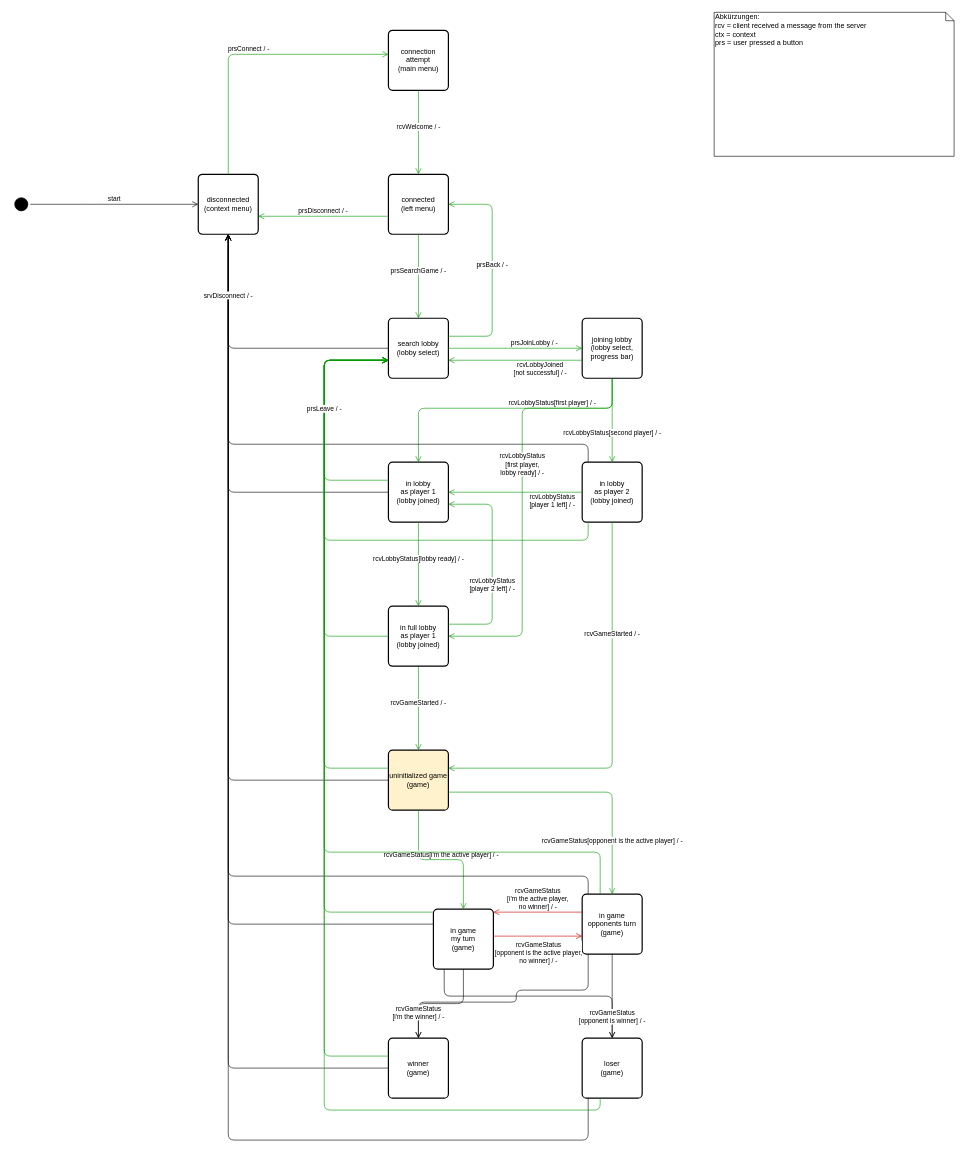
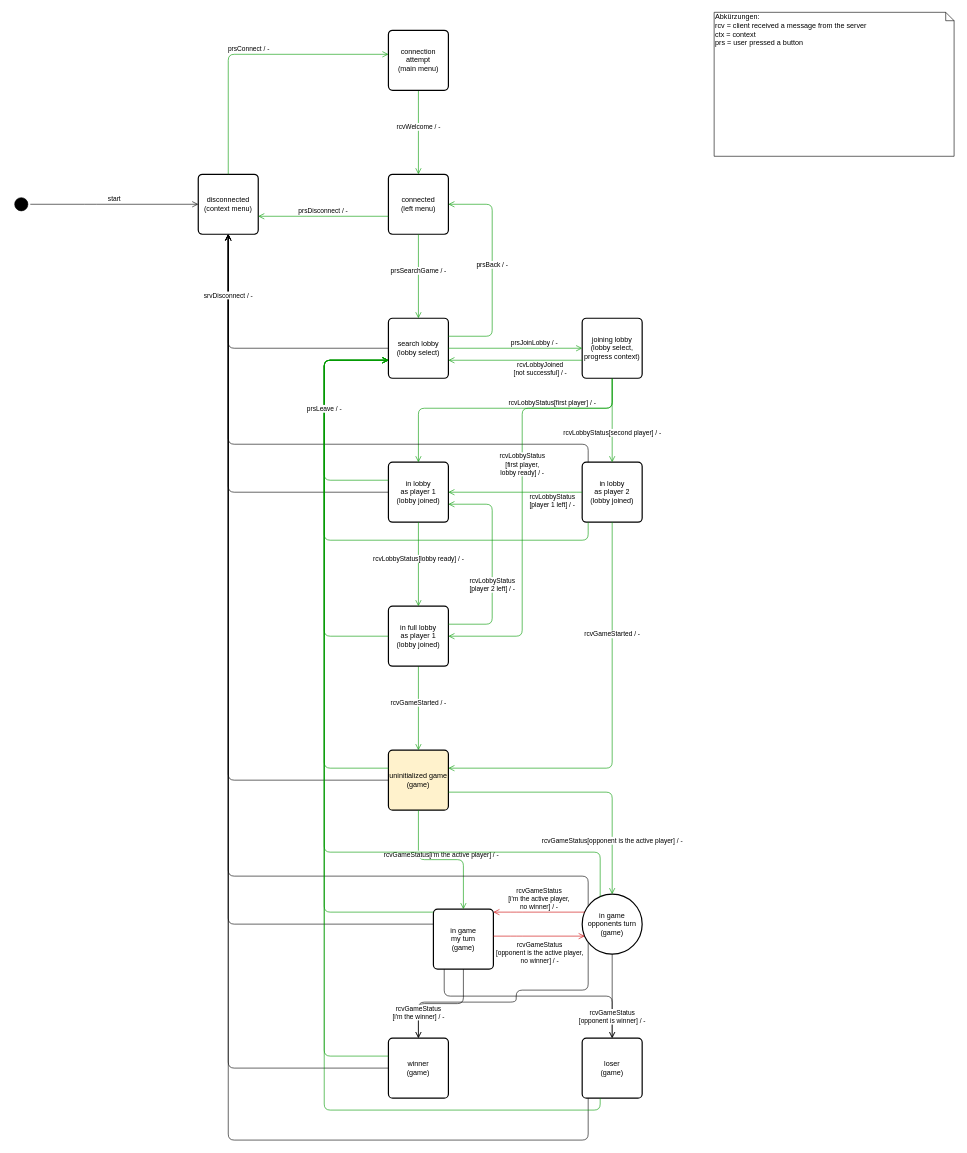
(612, 348) -> (612, 348)
(612, 924) -> (612, 924)
